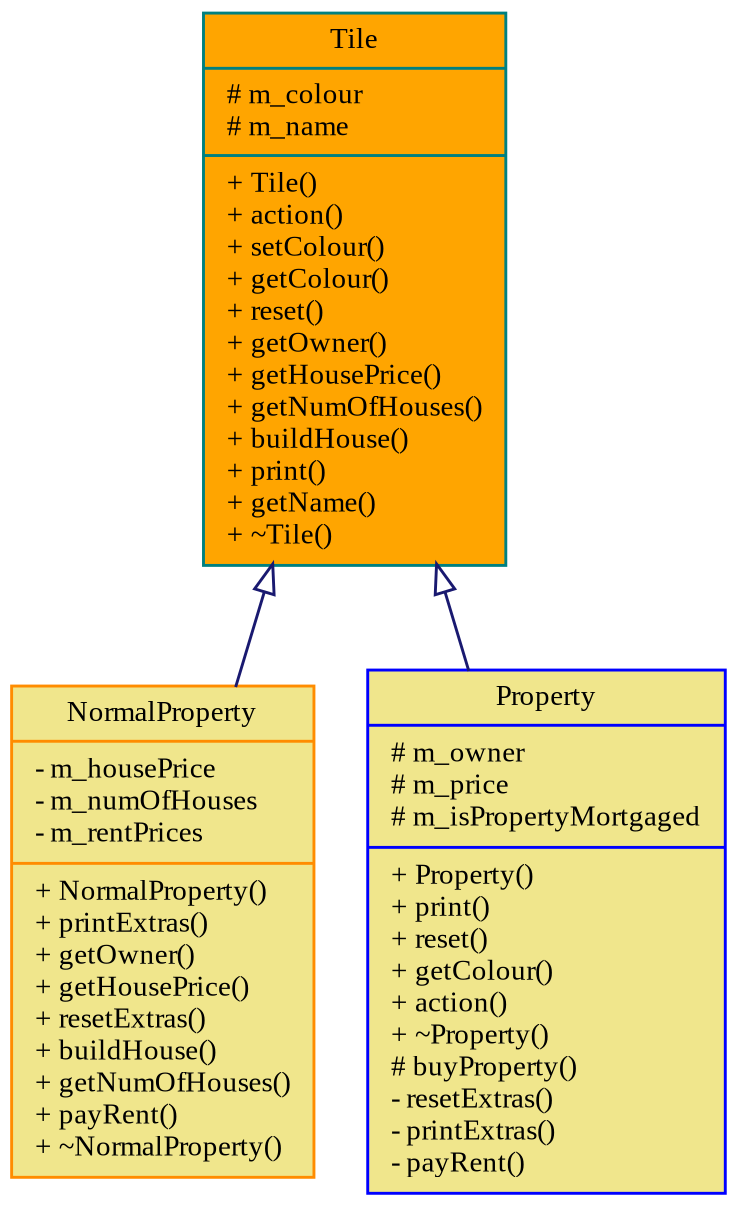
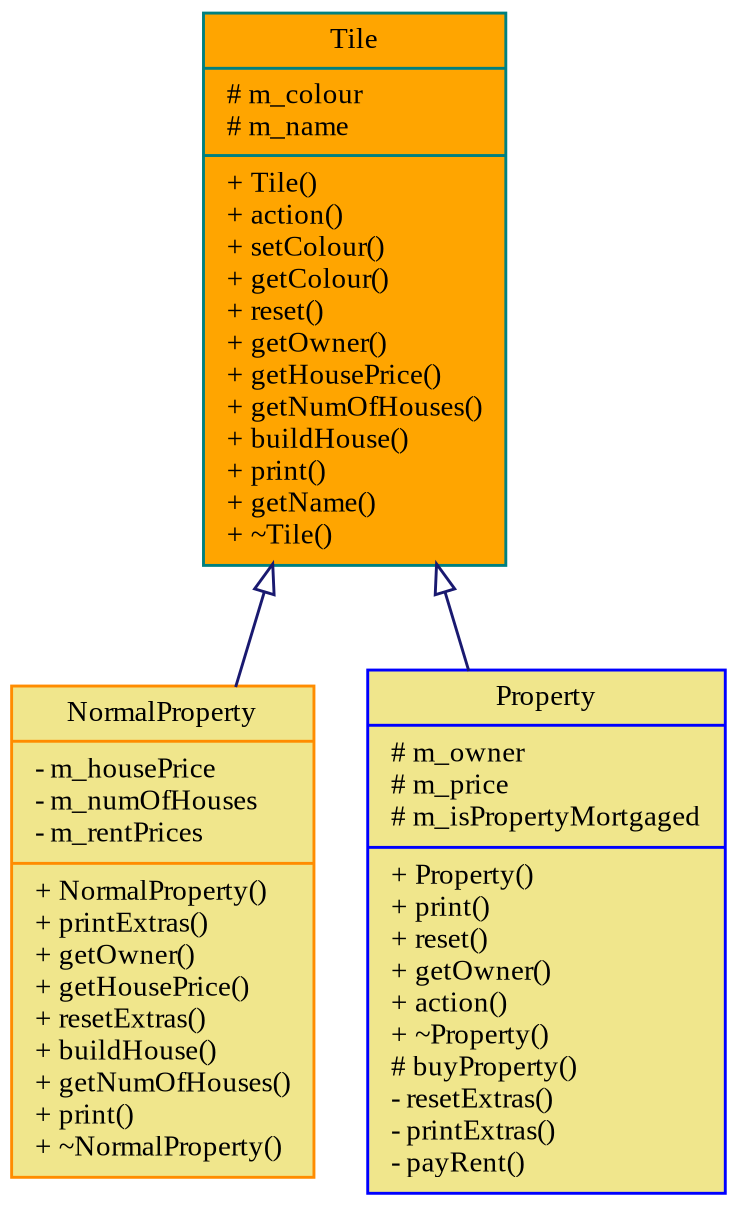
(472, 971) -> (471, 971)
(106, 1115) -> (84, 1115)
